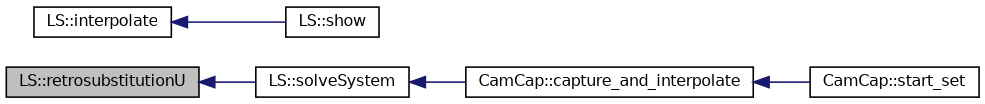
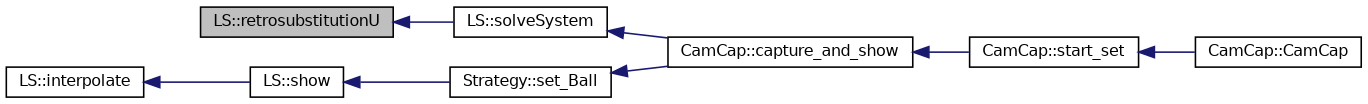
none -> (1278, 52)
none -> (531, 82)
(610, 82) -> (790, 52)
